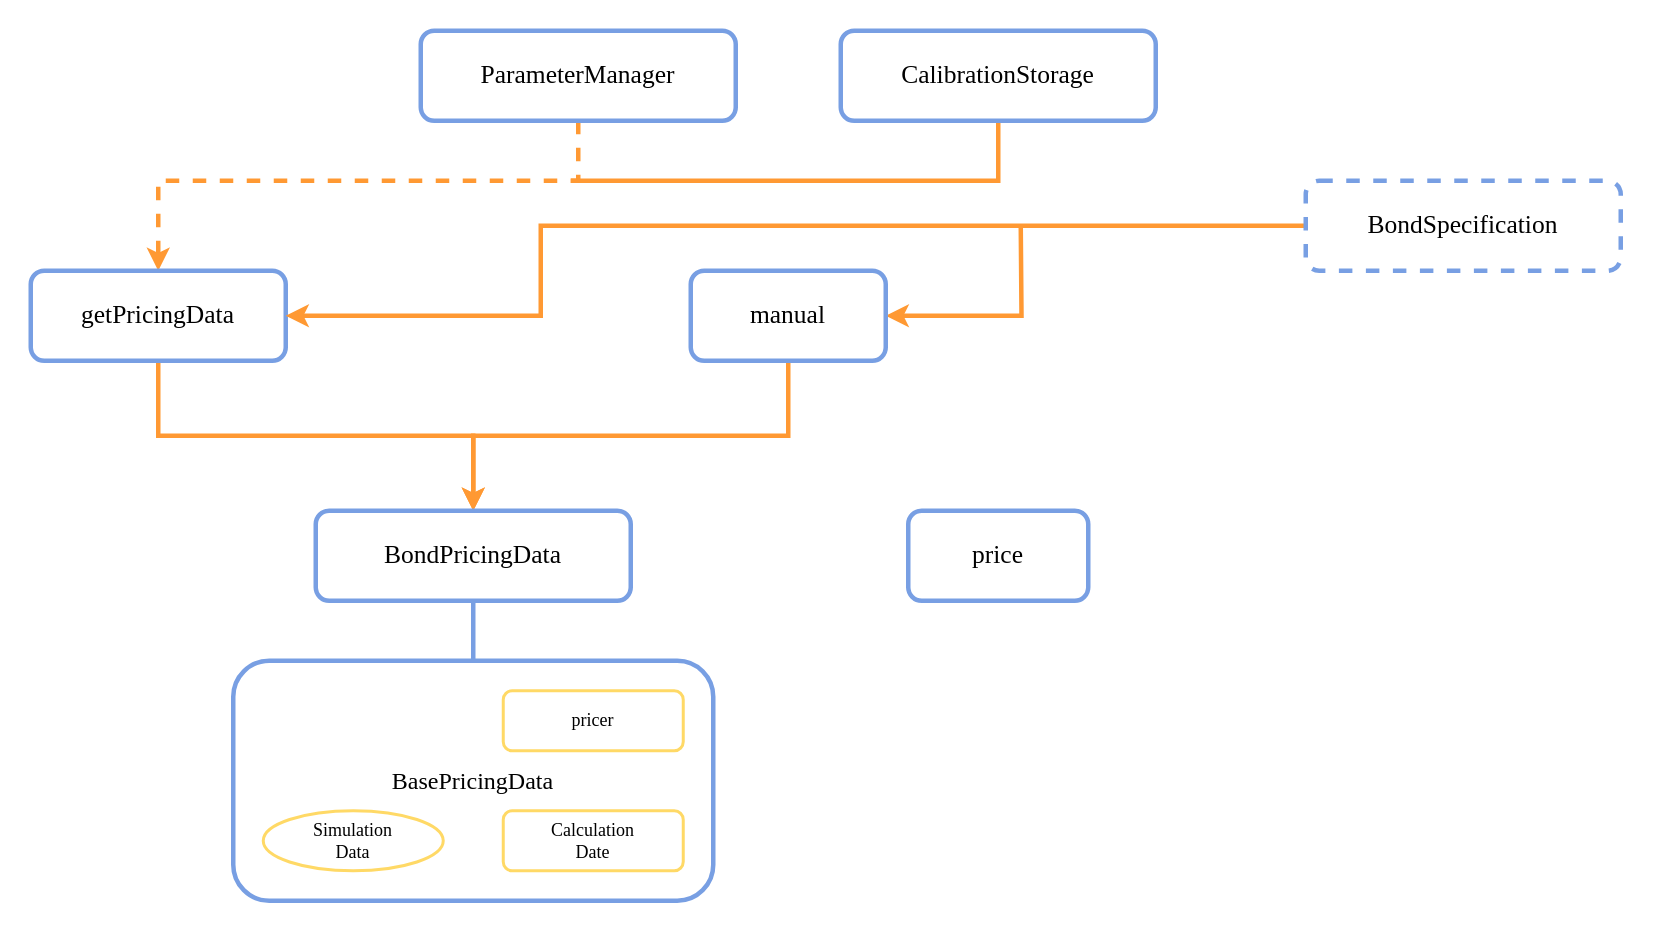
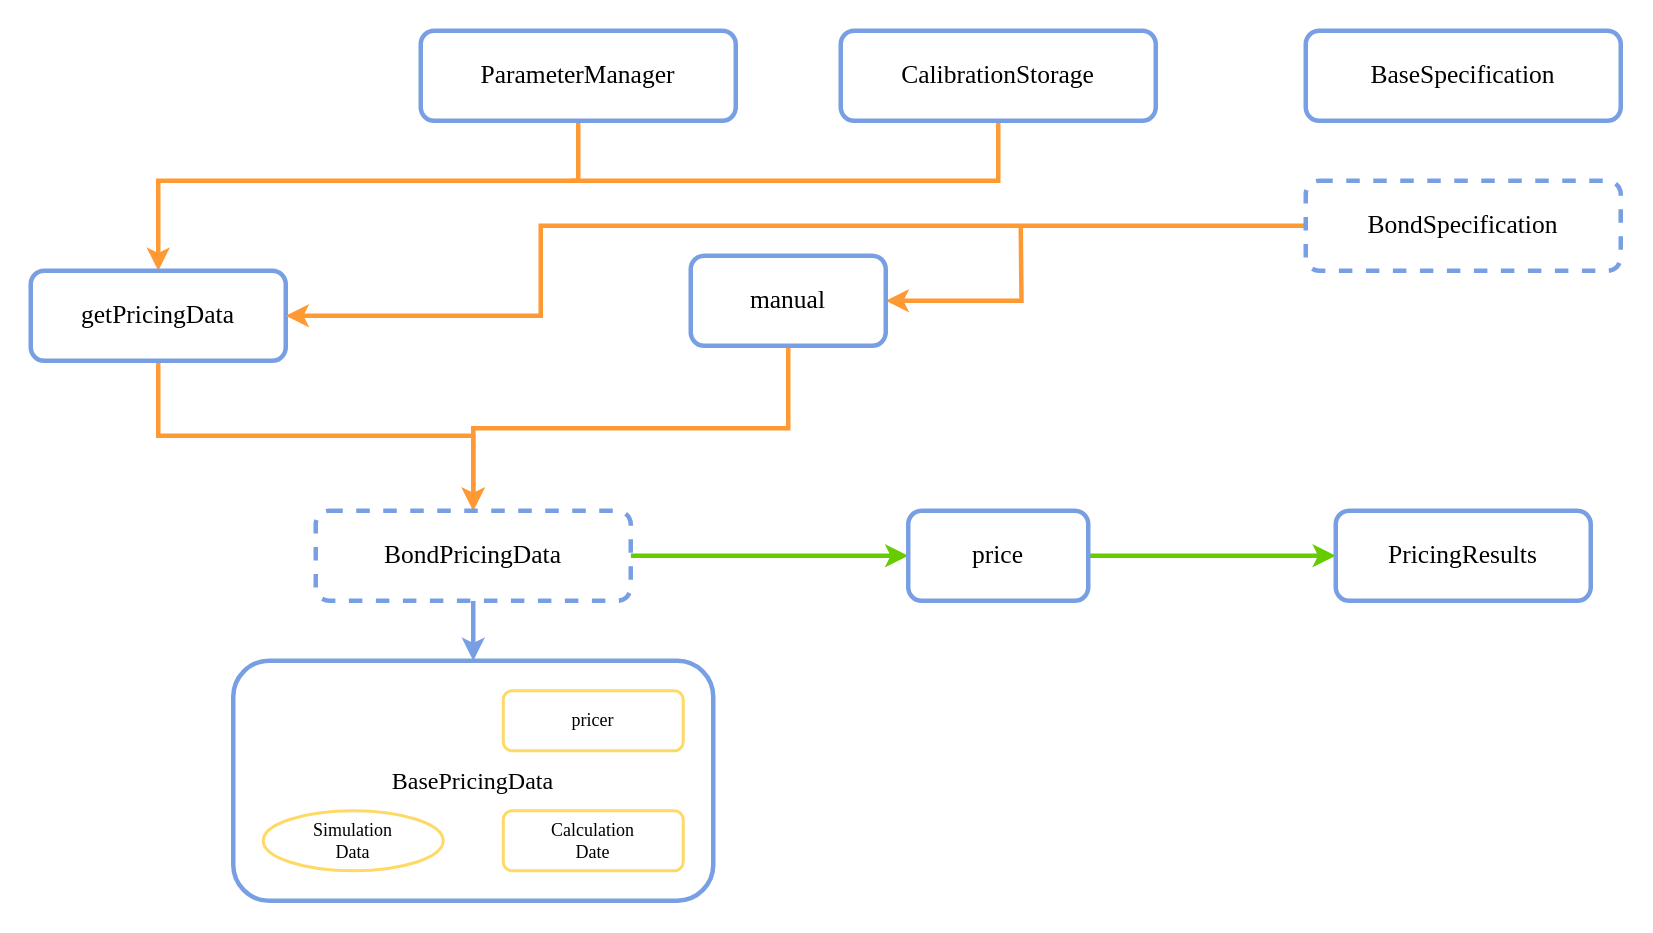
none -> (1463, 76)
(578, 140) -> (578, 140)
(788, 316) -> (788, 301)
(473, 556) -> (473, 556)
none -> (762, 556)
none -> (1204, 556)
none -> (1463, 556)
(473, 649) -> (473, 643)
